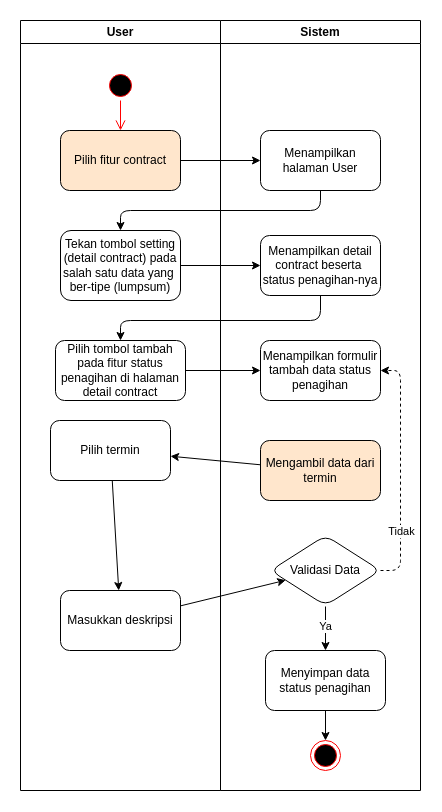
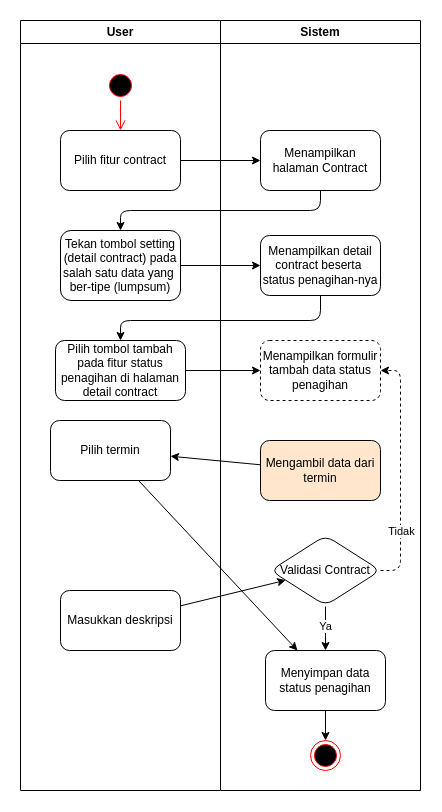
(121, 161) -> (121, 161)
(321, 161) -> (321, 161)
(321, 371) -> (321, 371)
(115, 532) -> (216, 563)
(326, 571) -> (326, 571)
